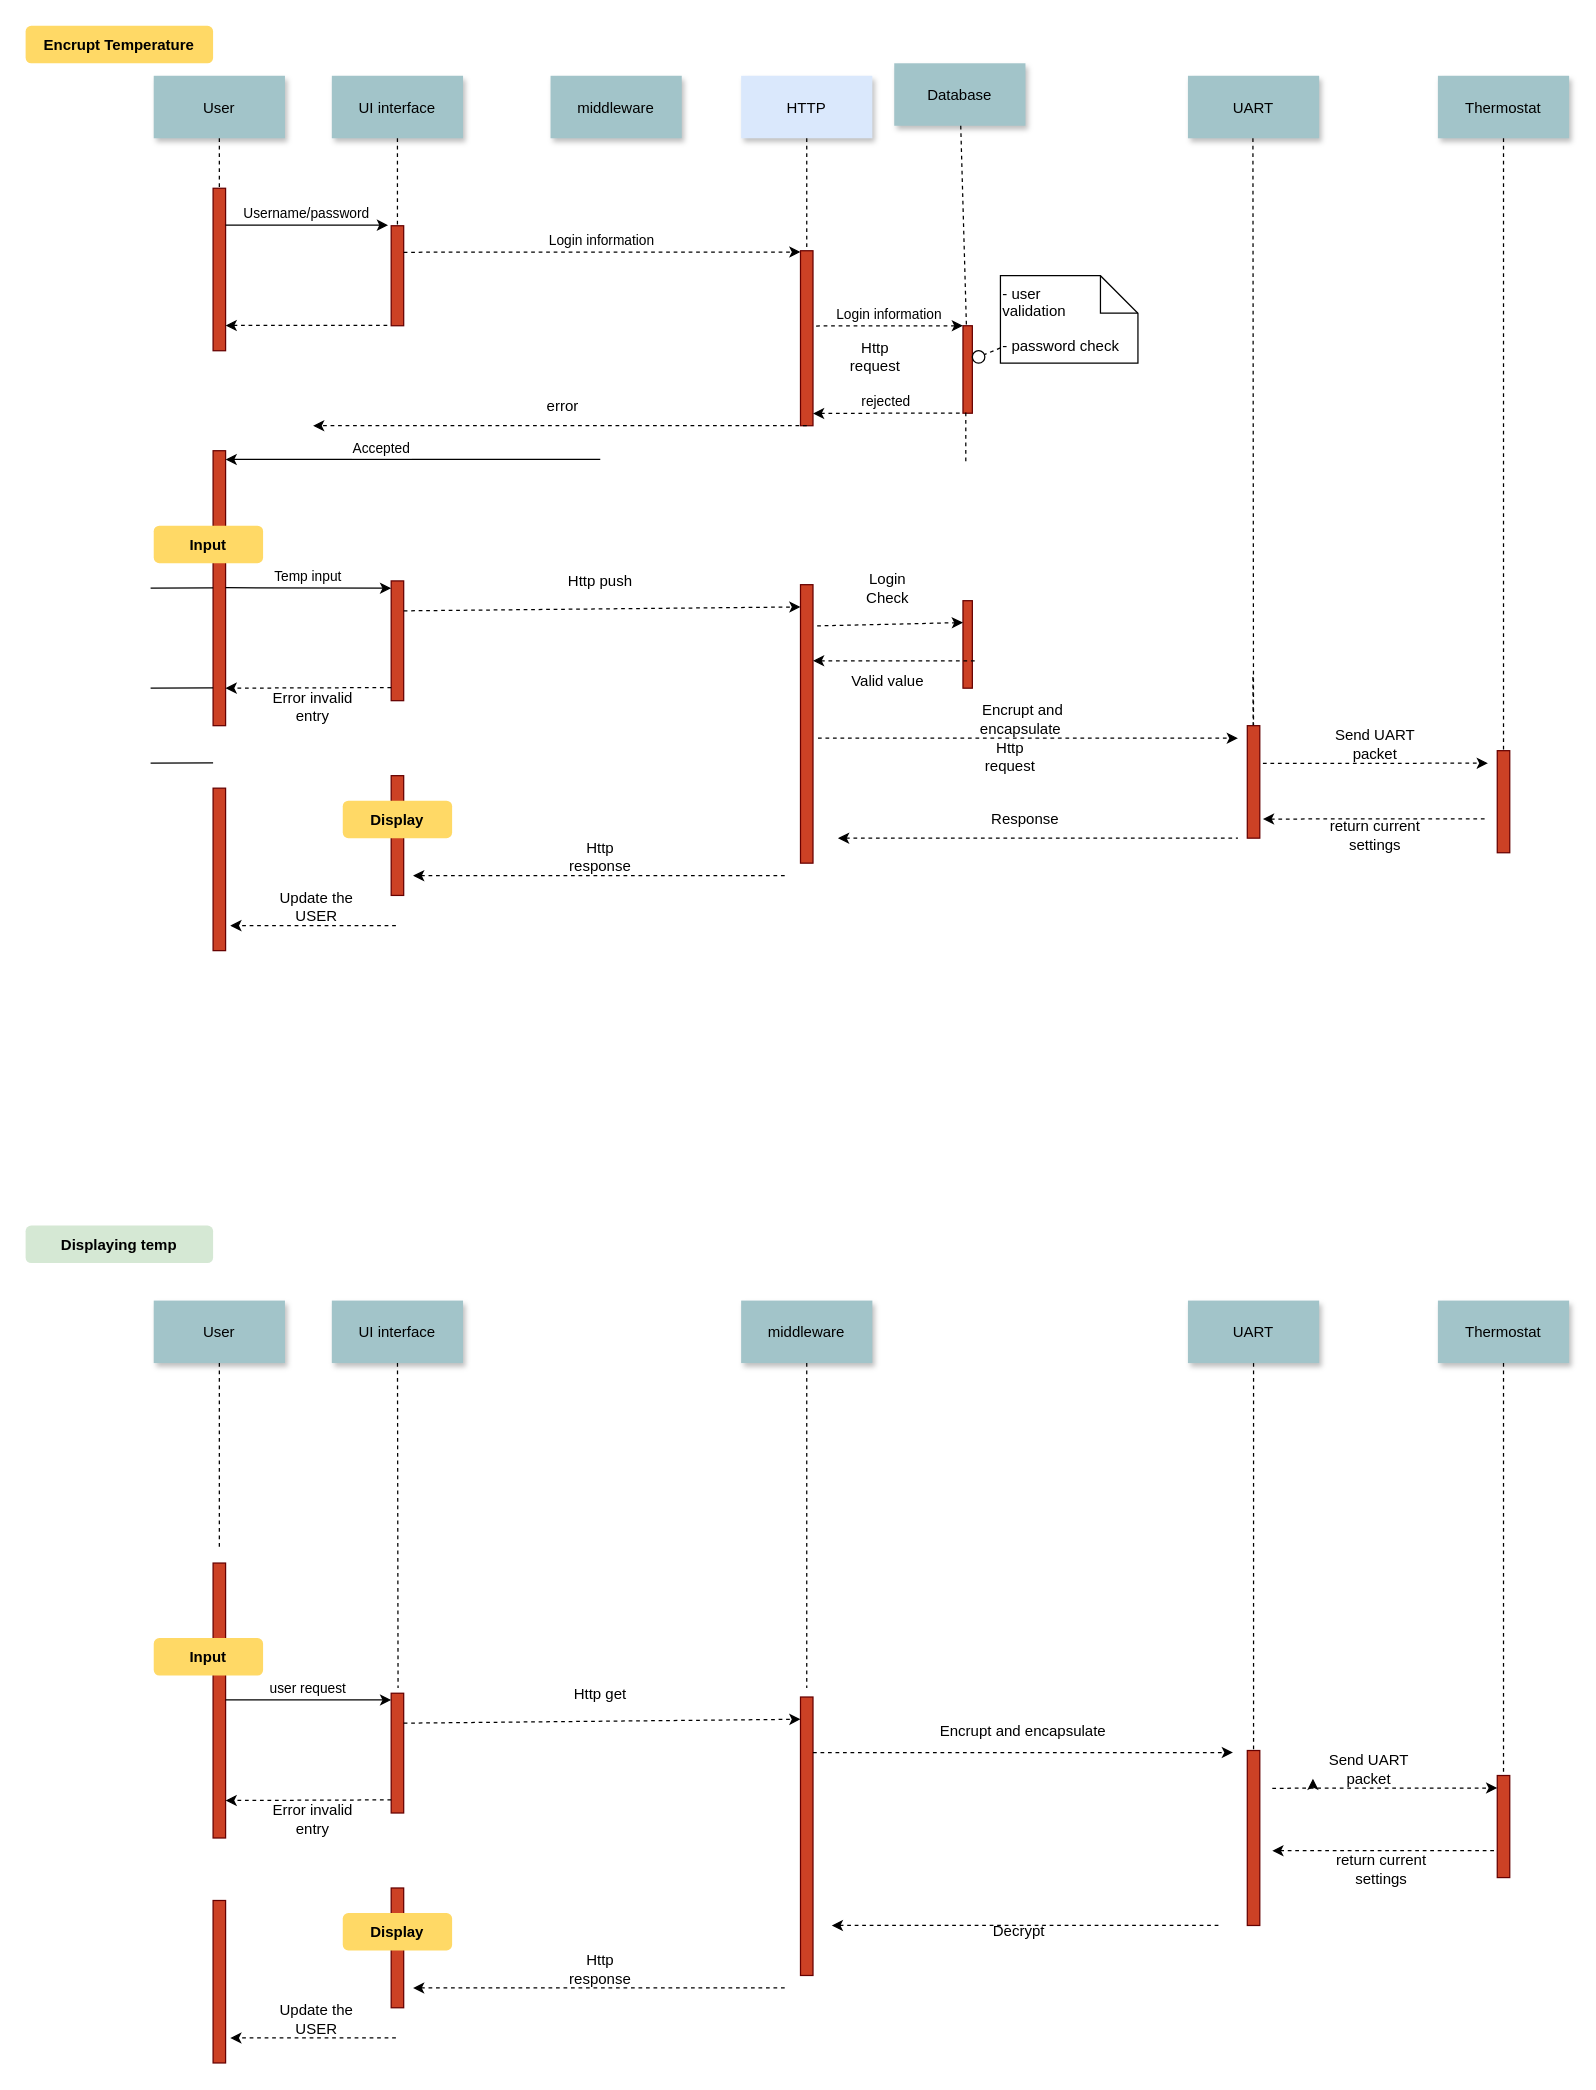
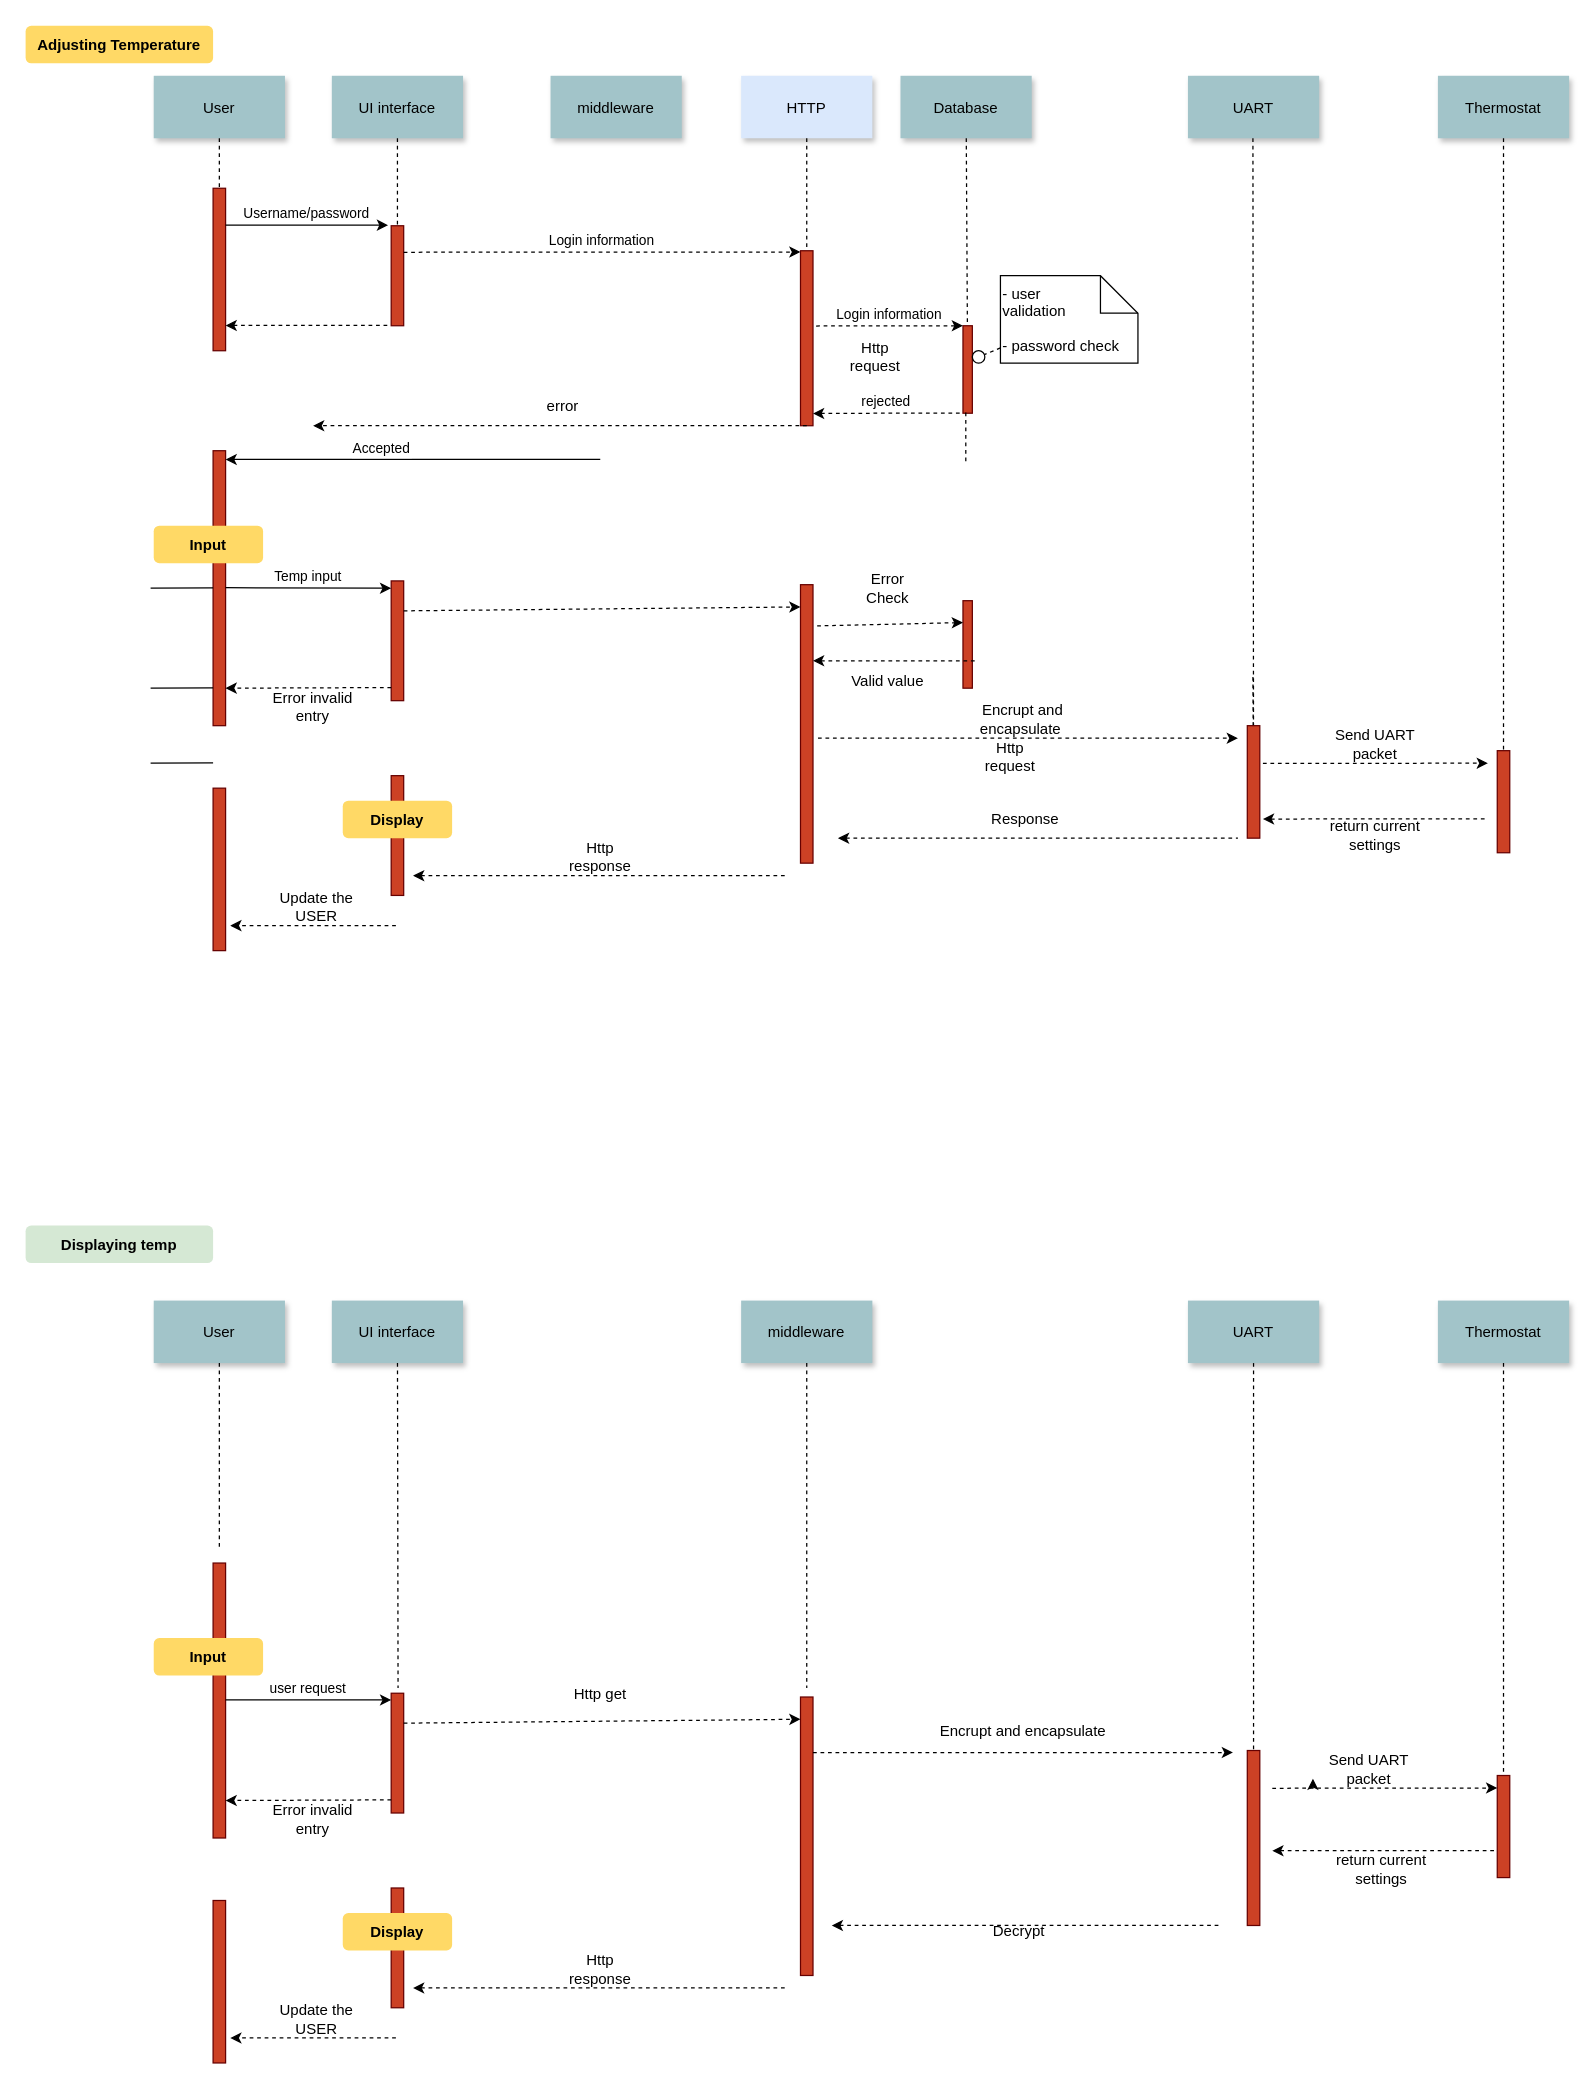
(119, 45) -> (119, 45)
(960, 94) -> (966, 107)
(601, 582) -> none
(888, 588) -> (888, 588)
